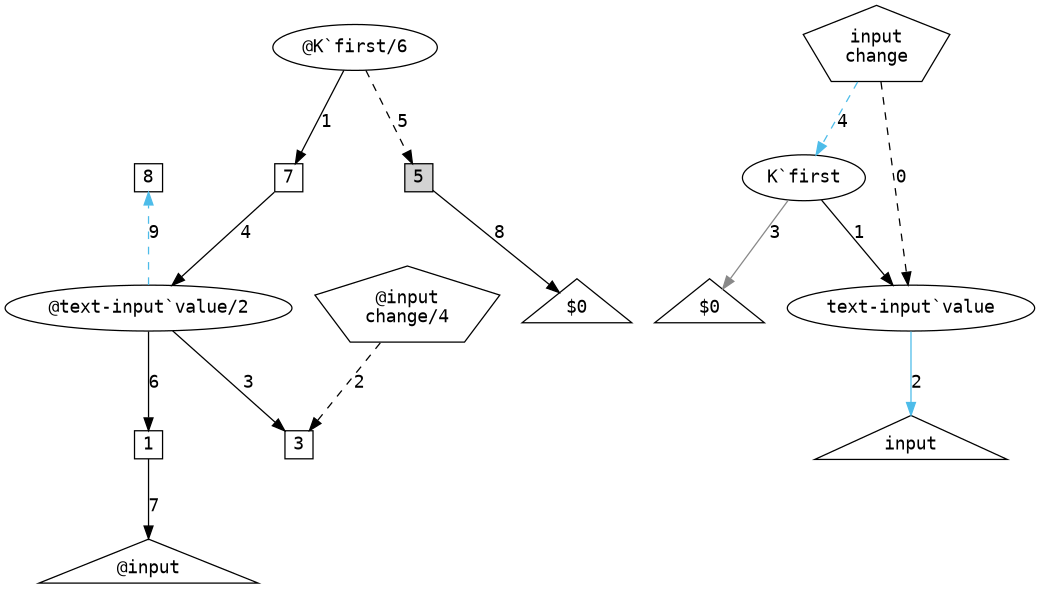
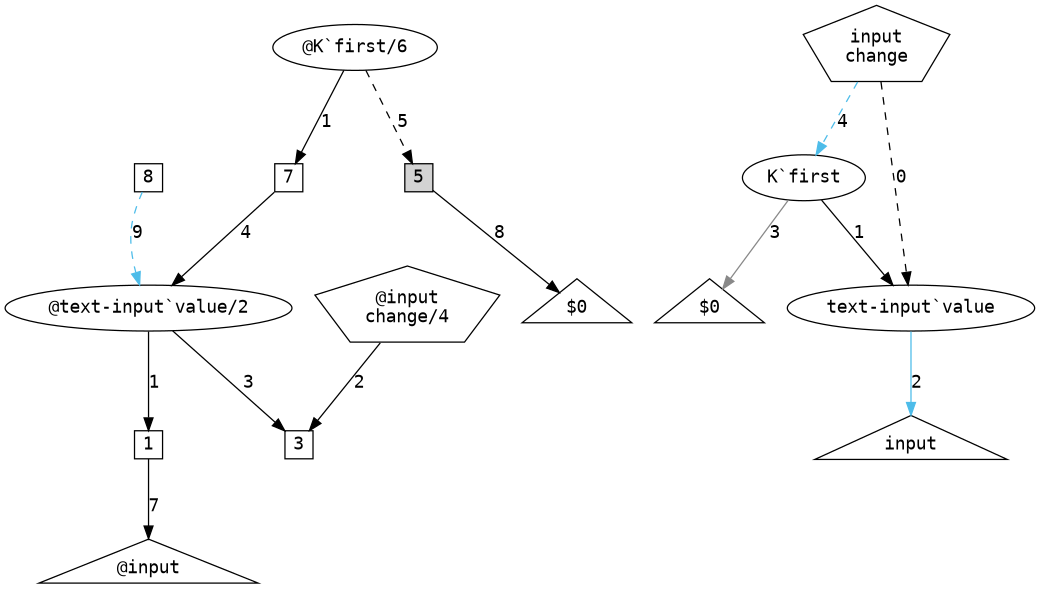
(149, 245) -> (131, 232)
(349, 382) -> (349, 382)
(154, 383) -> (154, 383)
